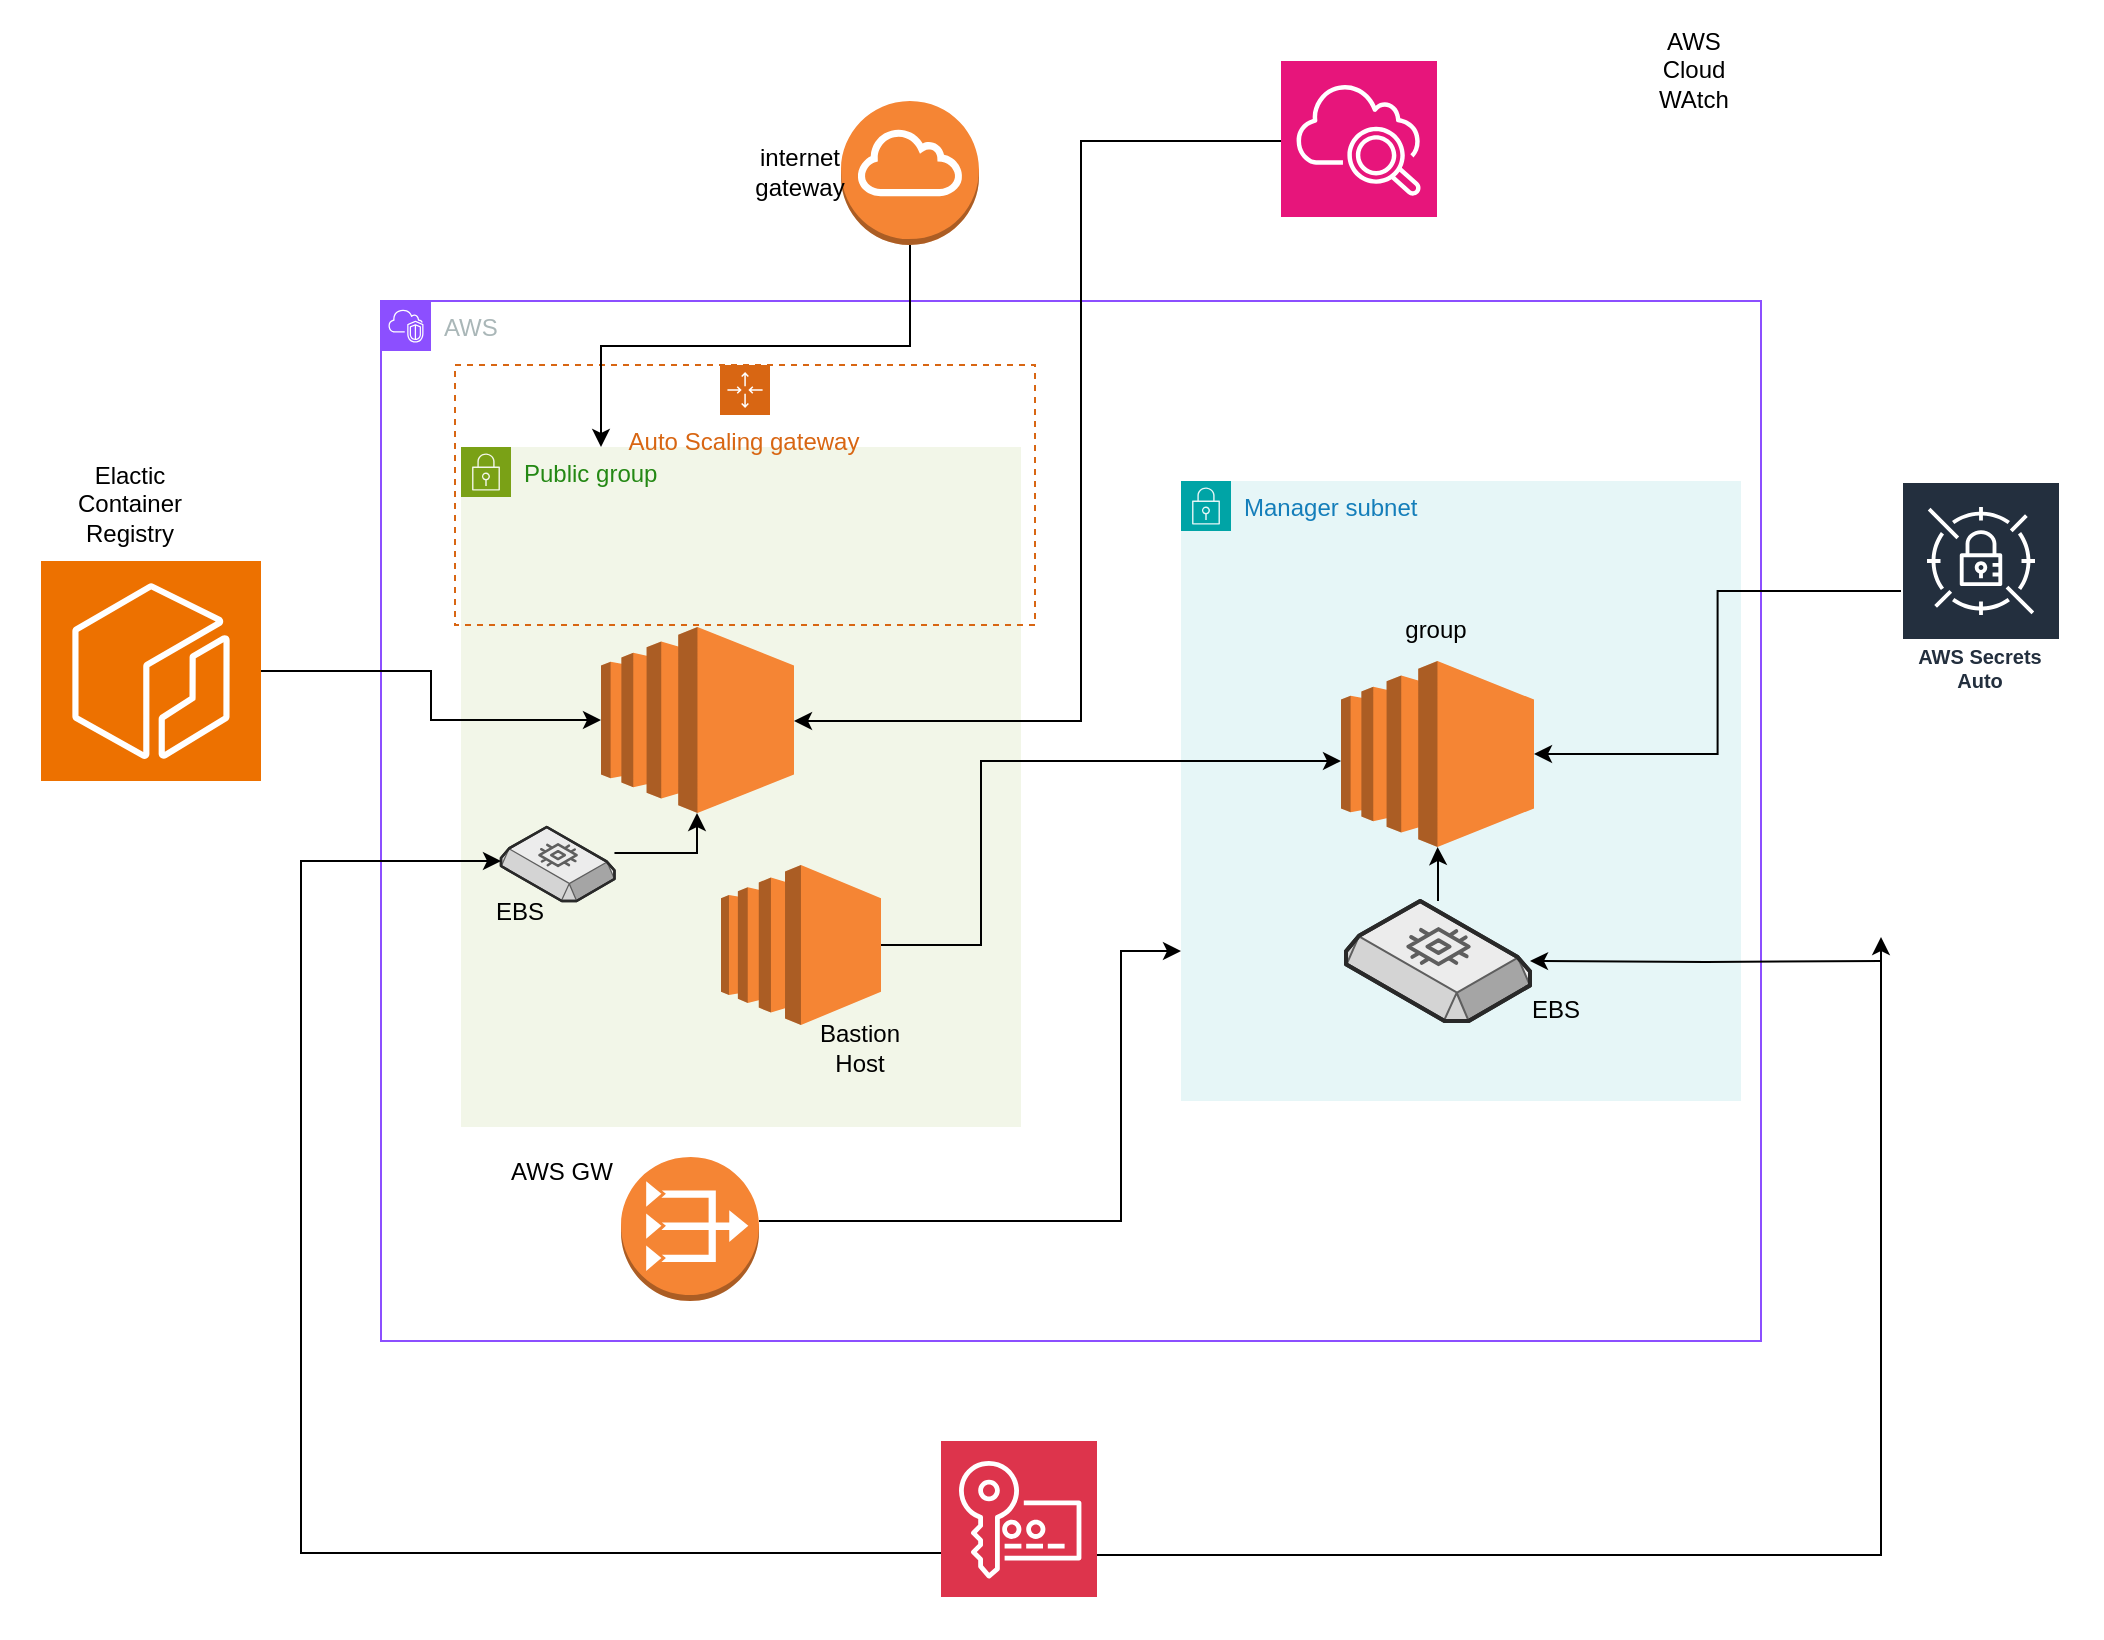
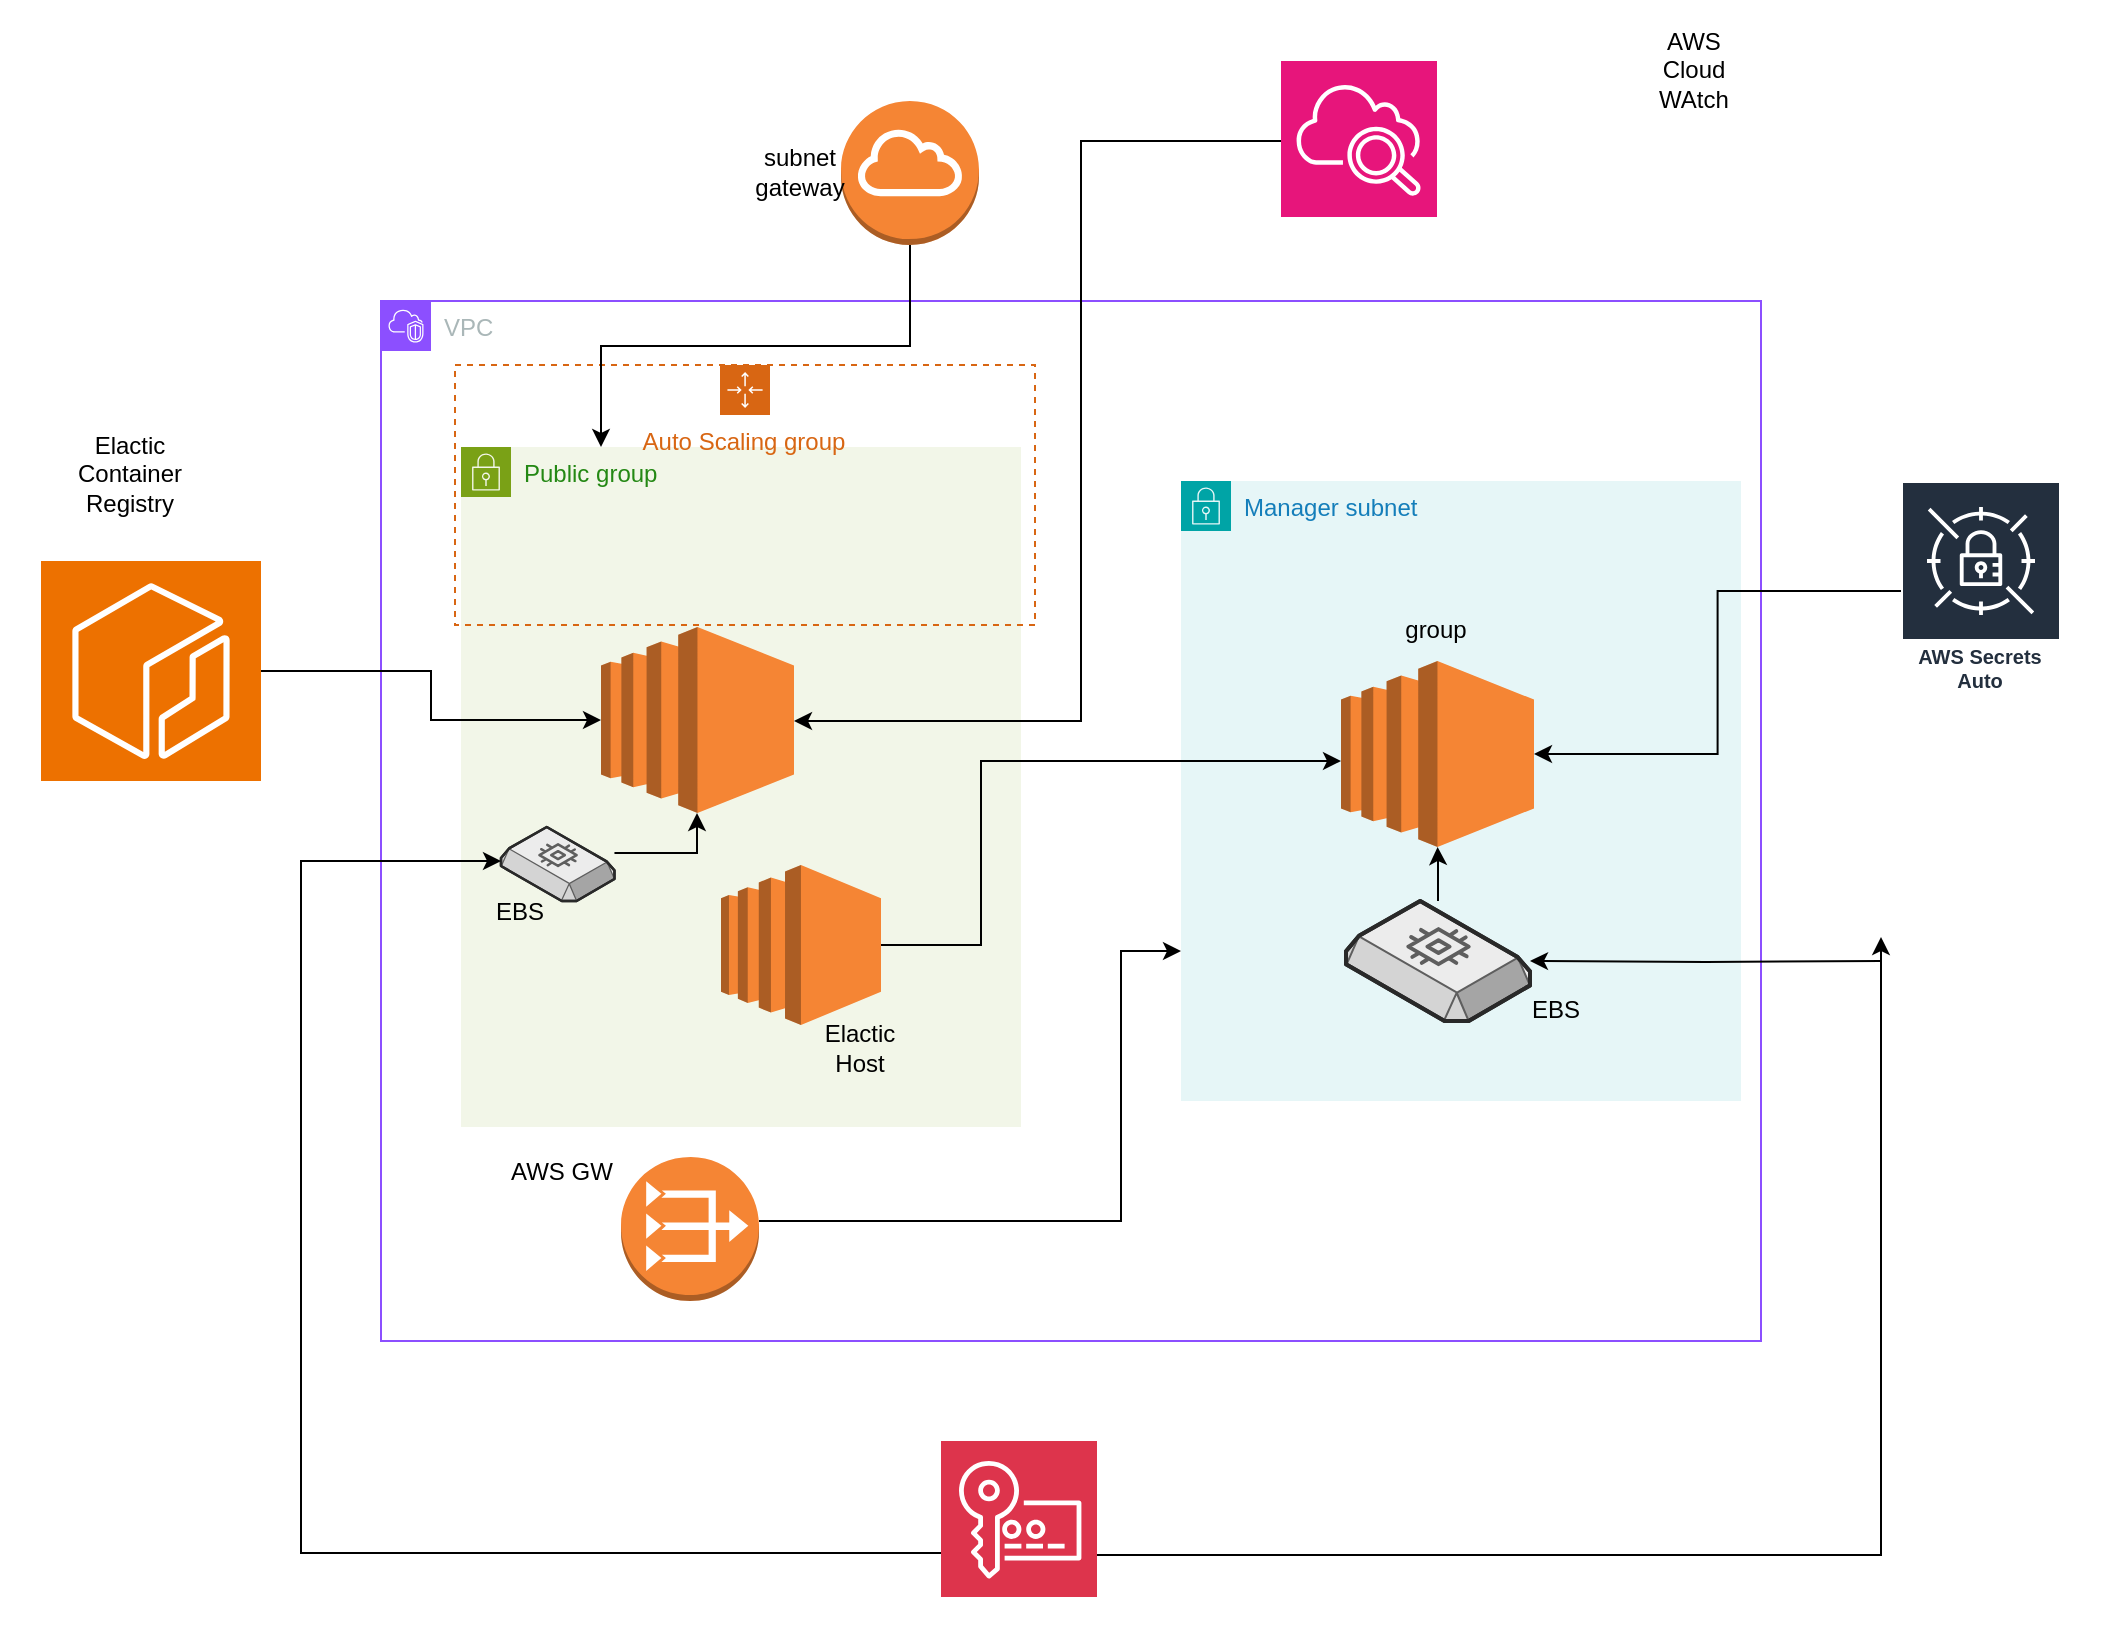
(801, 173) -> (801, 173)
(465, 329) -> (465, 329)
(745, 443) -> (745, 443)
(131, 505) -> (131, 475)
(861, 1049) -> (861, 1049)
